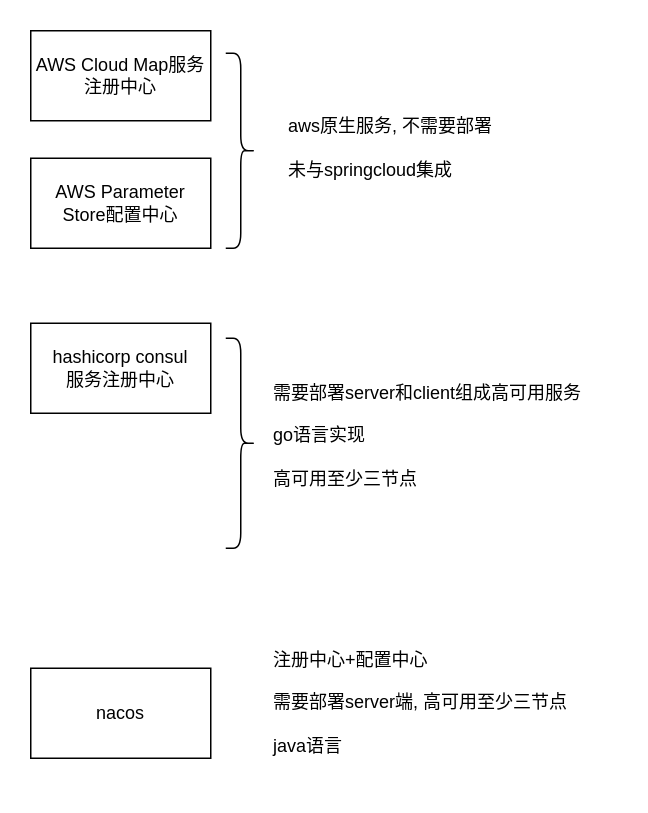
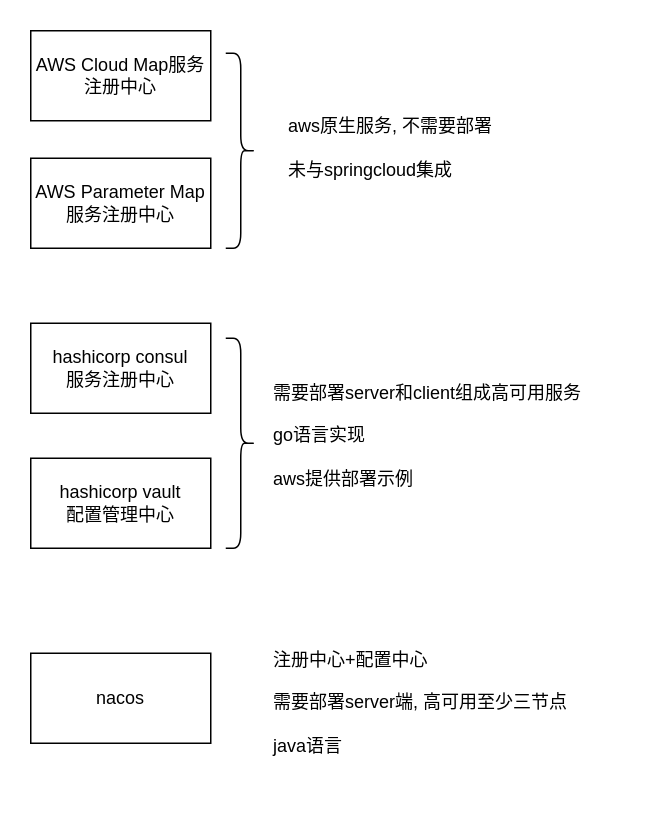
(121, 203) -> (121, 203)
(438, 436) -> (438, 436)
none -> (121, 503)
(121, 713) -> (121, 698)
